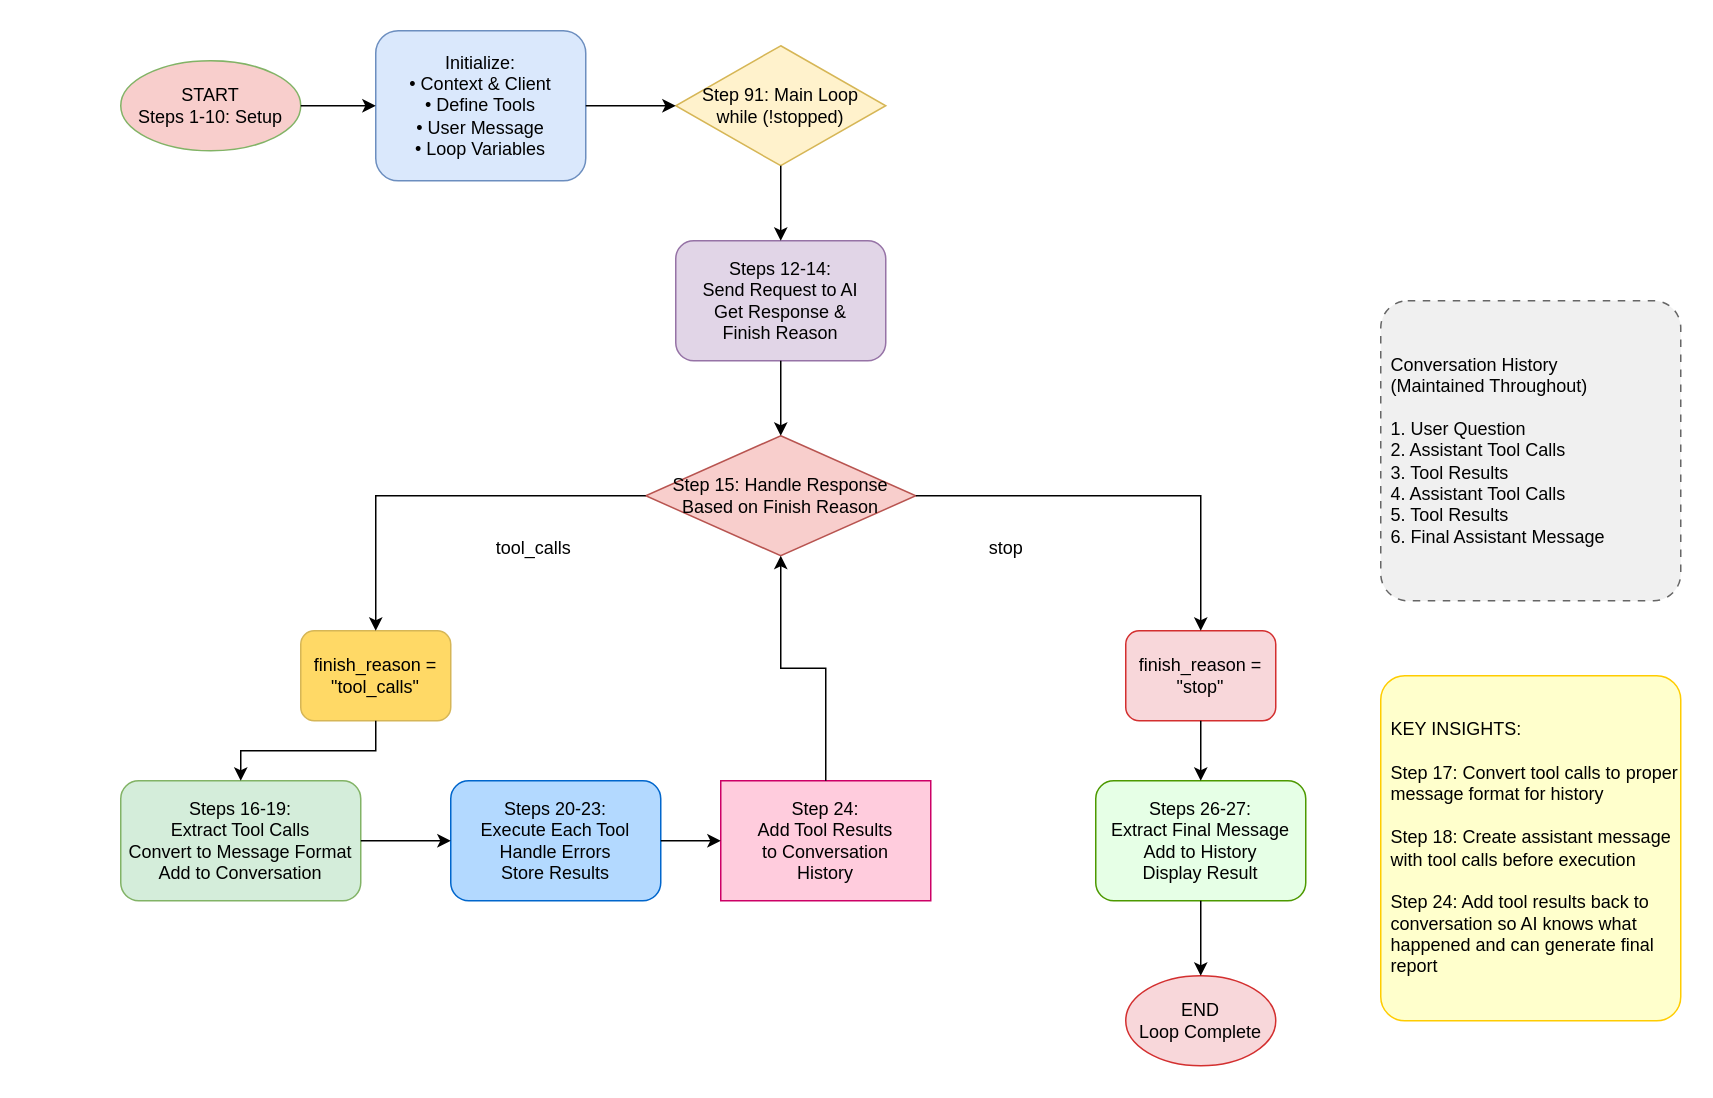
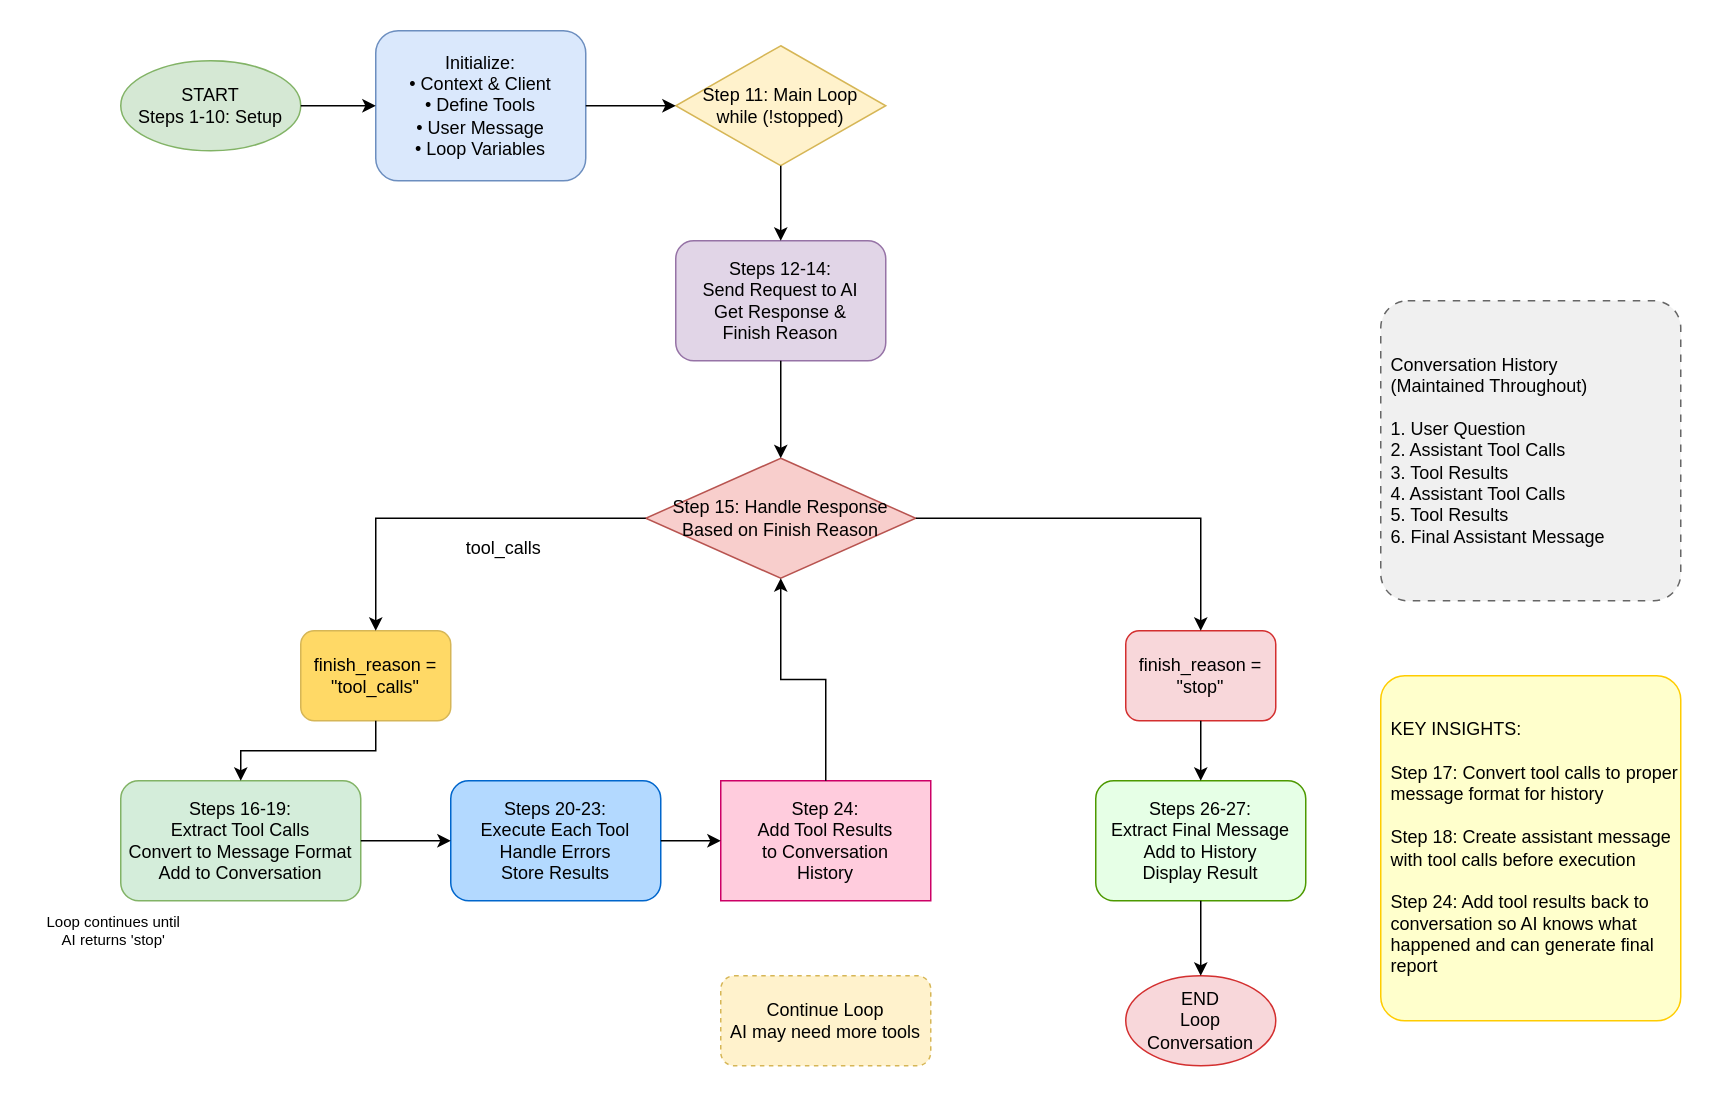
(211, 106) -> (211, 106)
(781, 106) -> (781, 106)
(781, 496) -> (781, 518)
(533, 548) -> (503, 548)
(1006, 548) -> none
none -> (113, 931)
none -> (826, 1021)
(1201, 1021) -> (1201, 1021)
